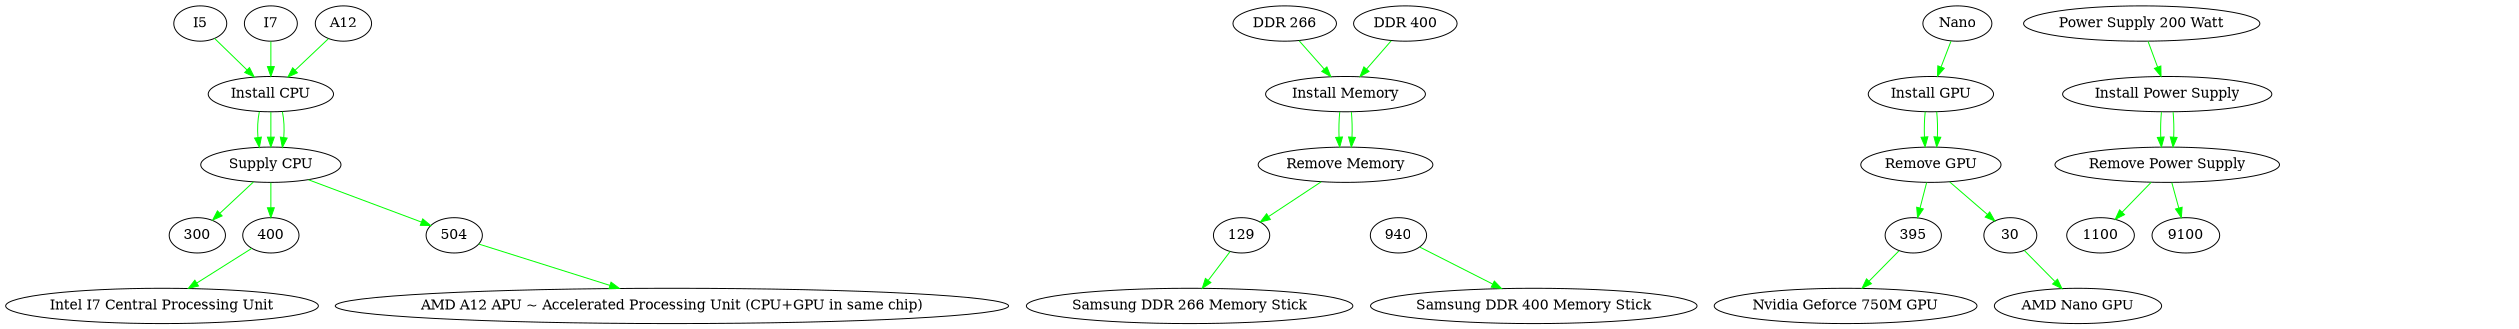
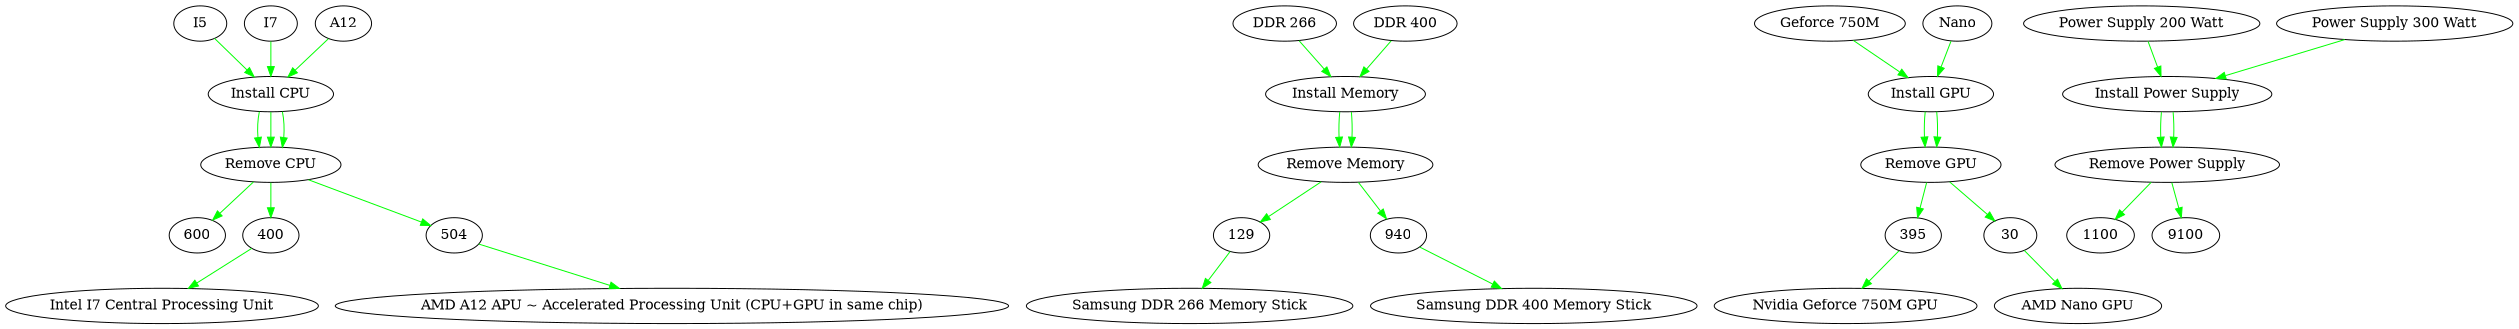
none -> (1830, 24)
none -> (2395, 24)
(271, 165) -> (271, 165)
none -> (1369, 197)
(197, 235) -> (197, 235)
